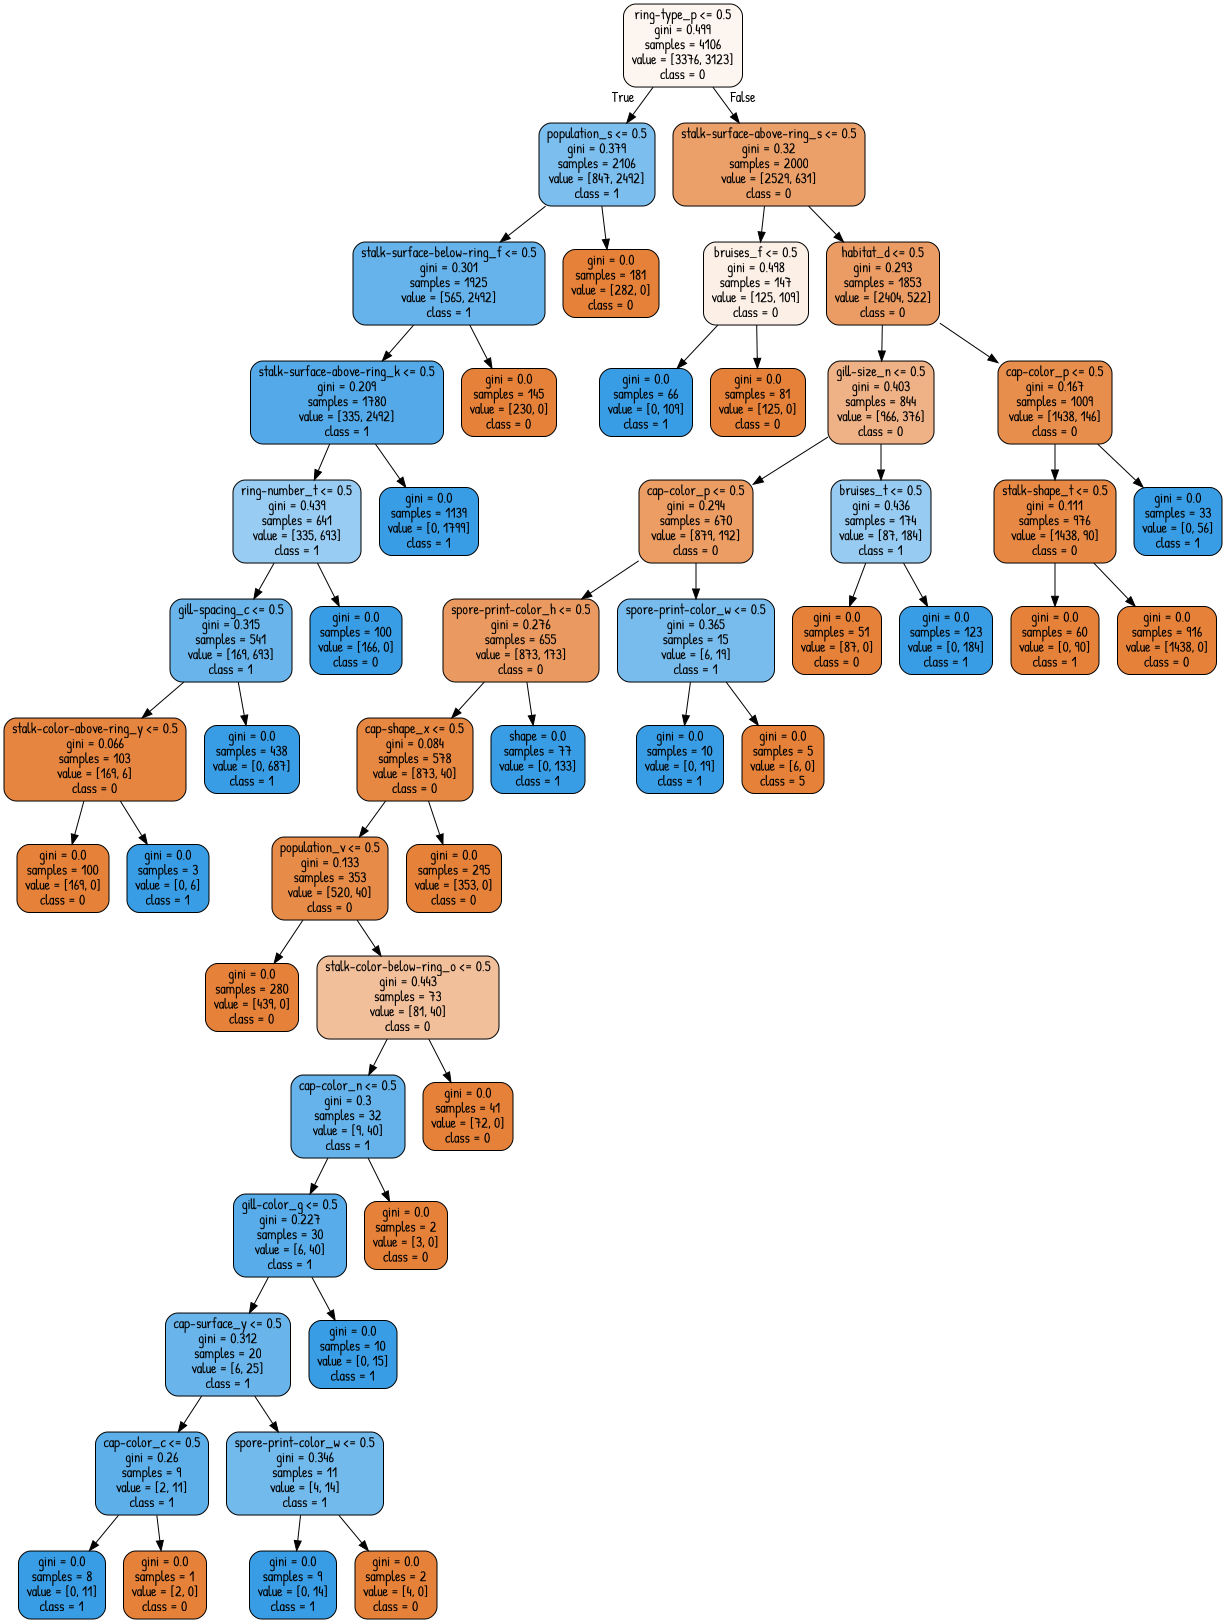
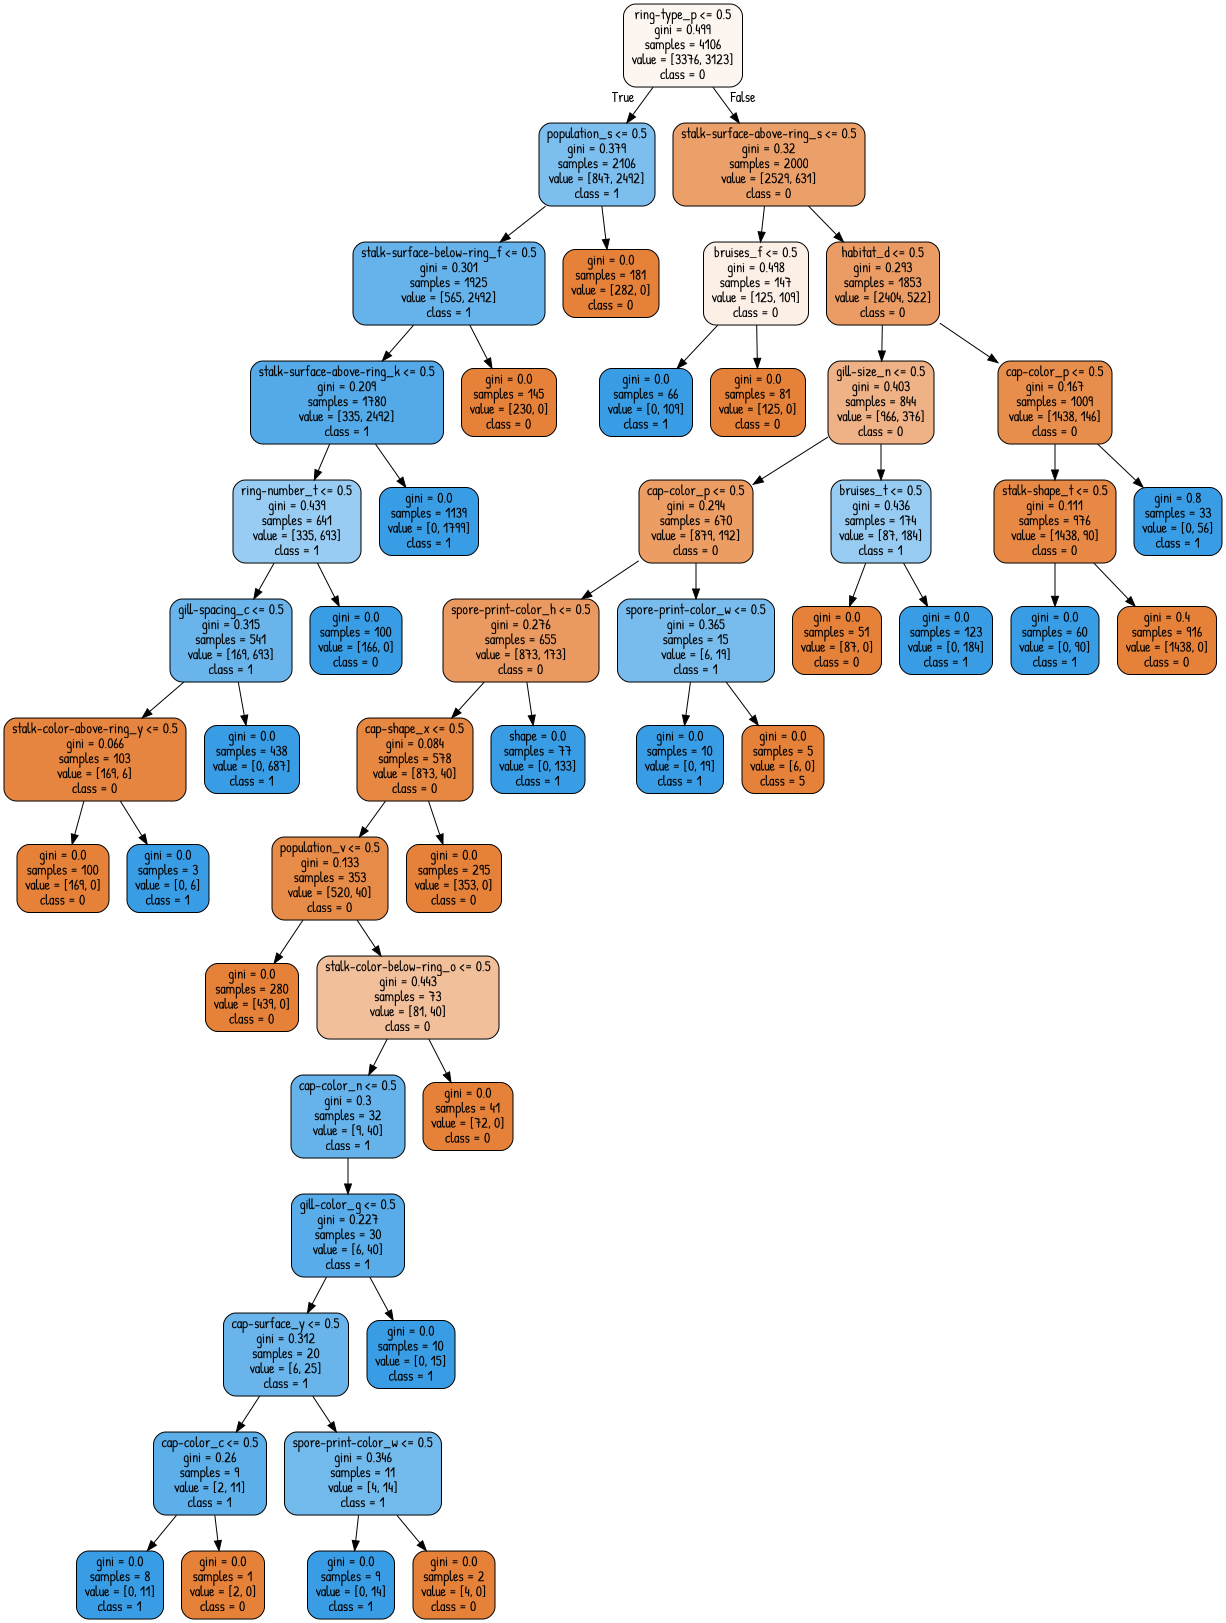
(1178, 522) -> (1178, 522)
(1055, 640) -> (1055, 640)
(1167, 640) -> (1167, 640)
(406, 1236) -> none
